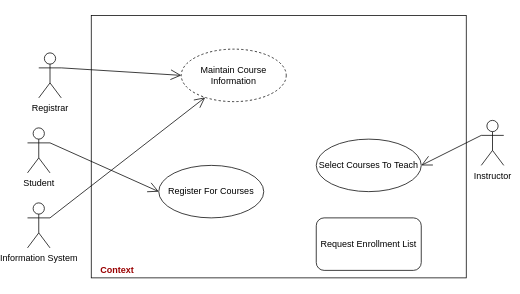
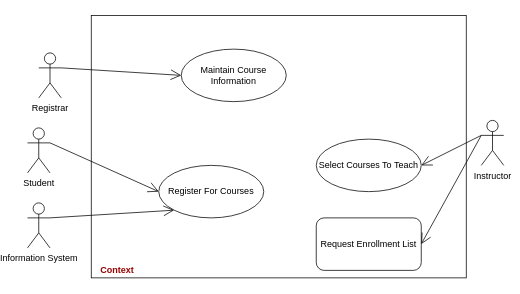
(234, 75) -> (234, 75)
(127, 158) -> (111, 214)
none -> (451, 190)
